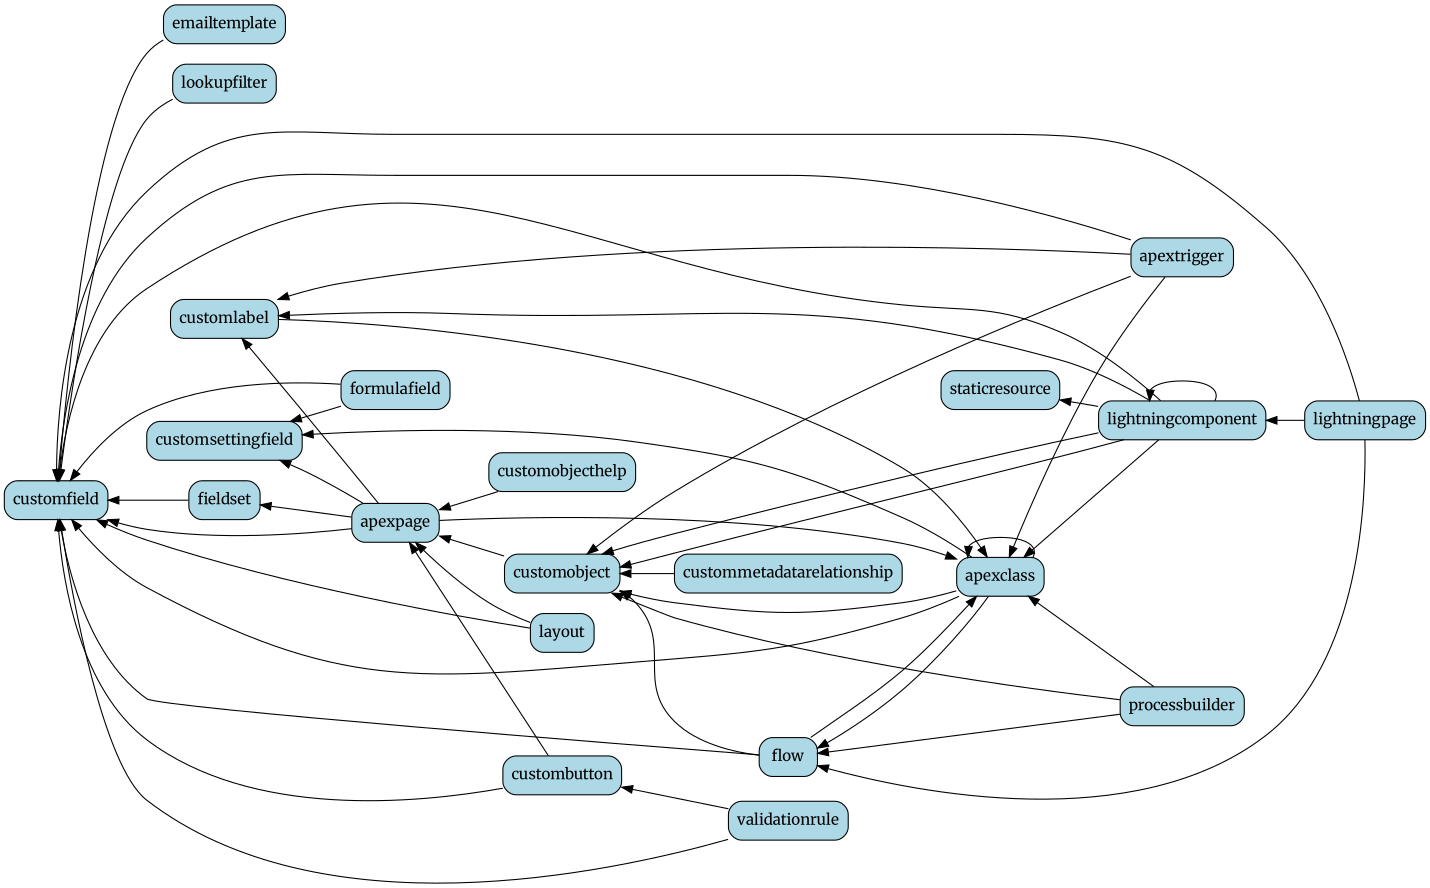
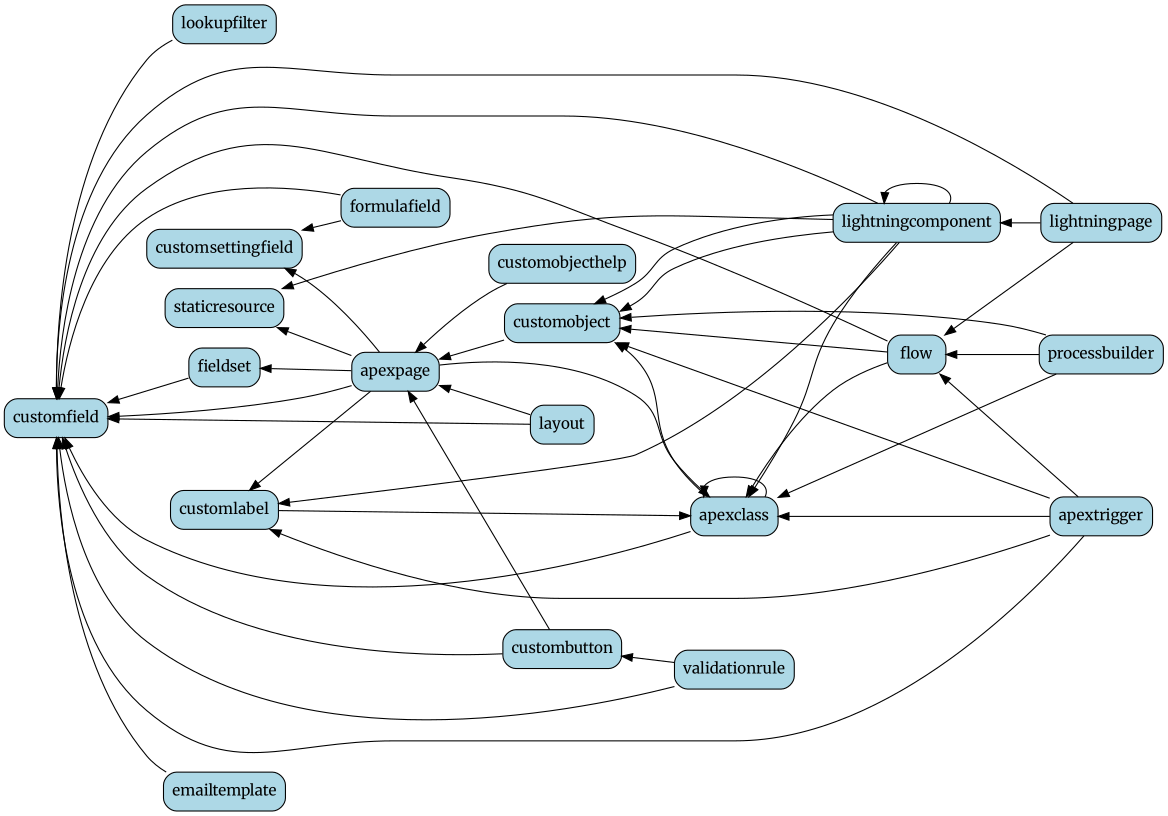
none -> (319, 343)
(653, 445) -> none
(788, 574) -> none
(916, 678) -> (1013, 439)
